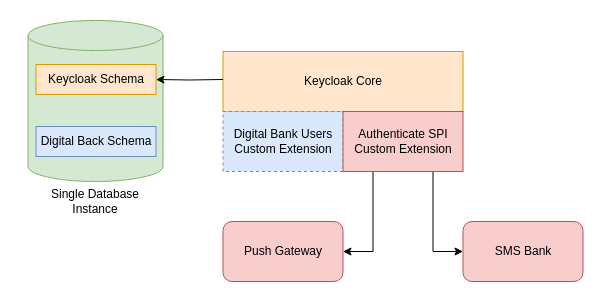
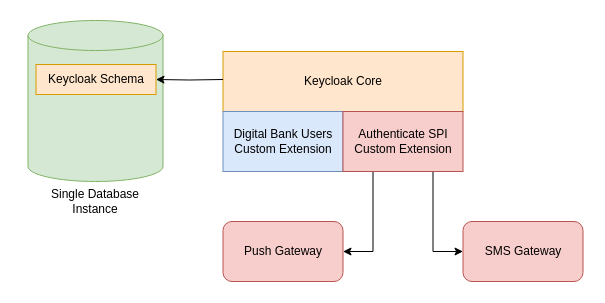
(96, 142) -> none
(283, 142) -> (283, 142)
(524, 252) -> (524, 252)
